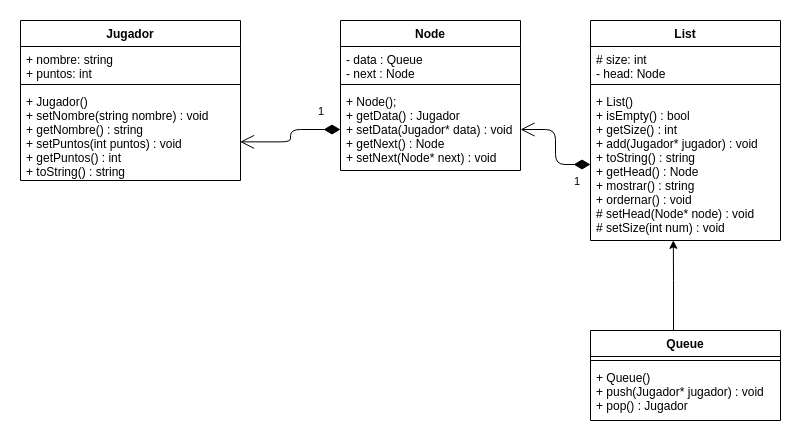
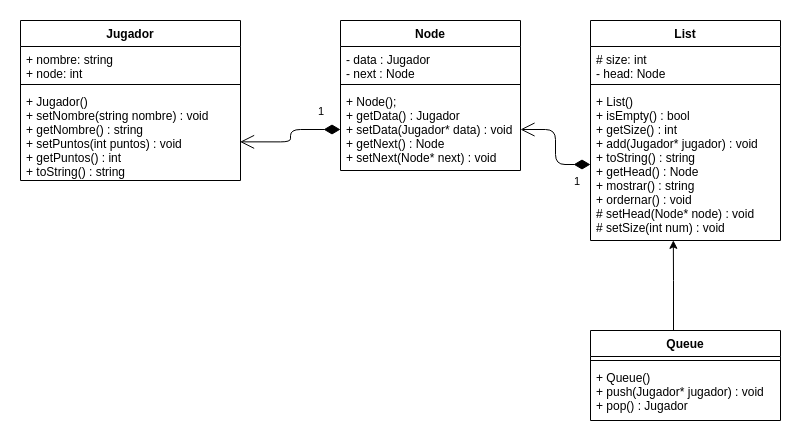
(74, 60) -> (74, 60)
(387, 60) -> (394, 60)
